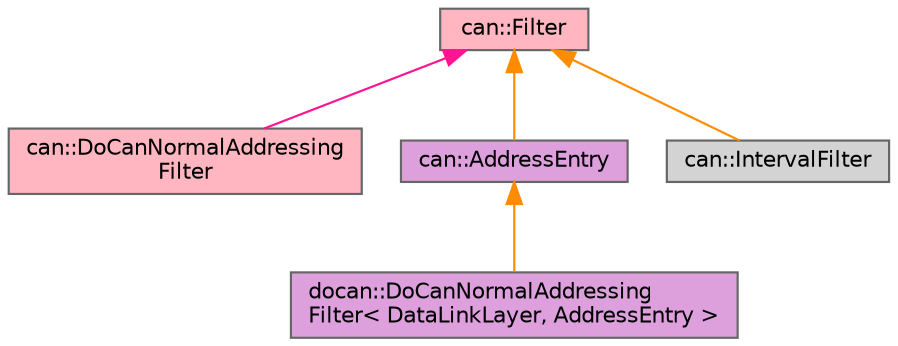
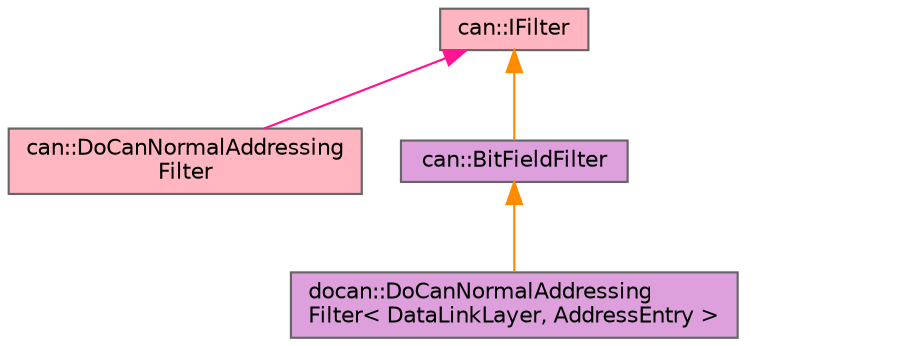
(514, 29) -> (514, 29)
(514, 161) -> (514, 161)
(778, 161) -> none
